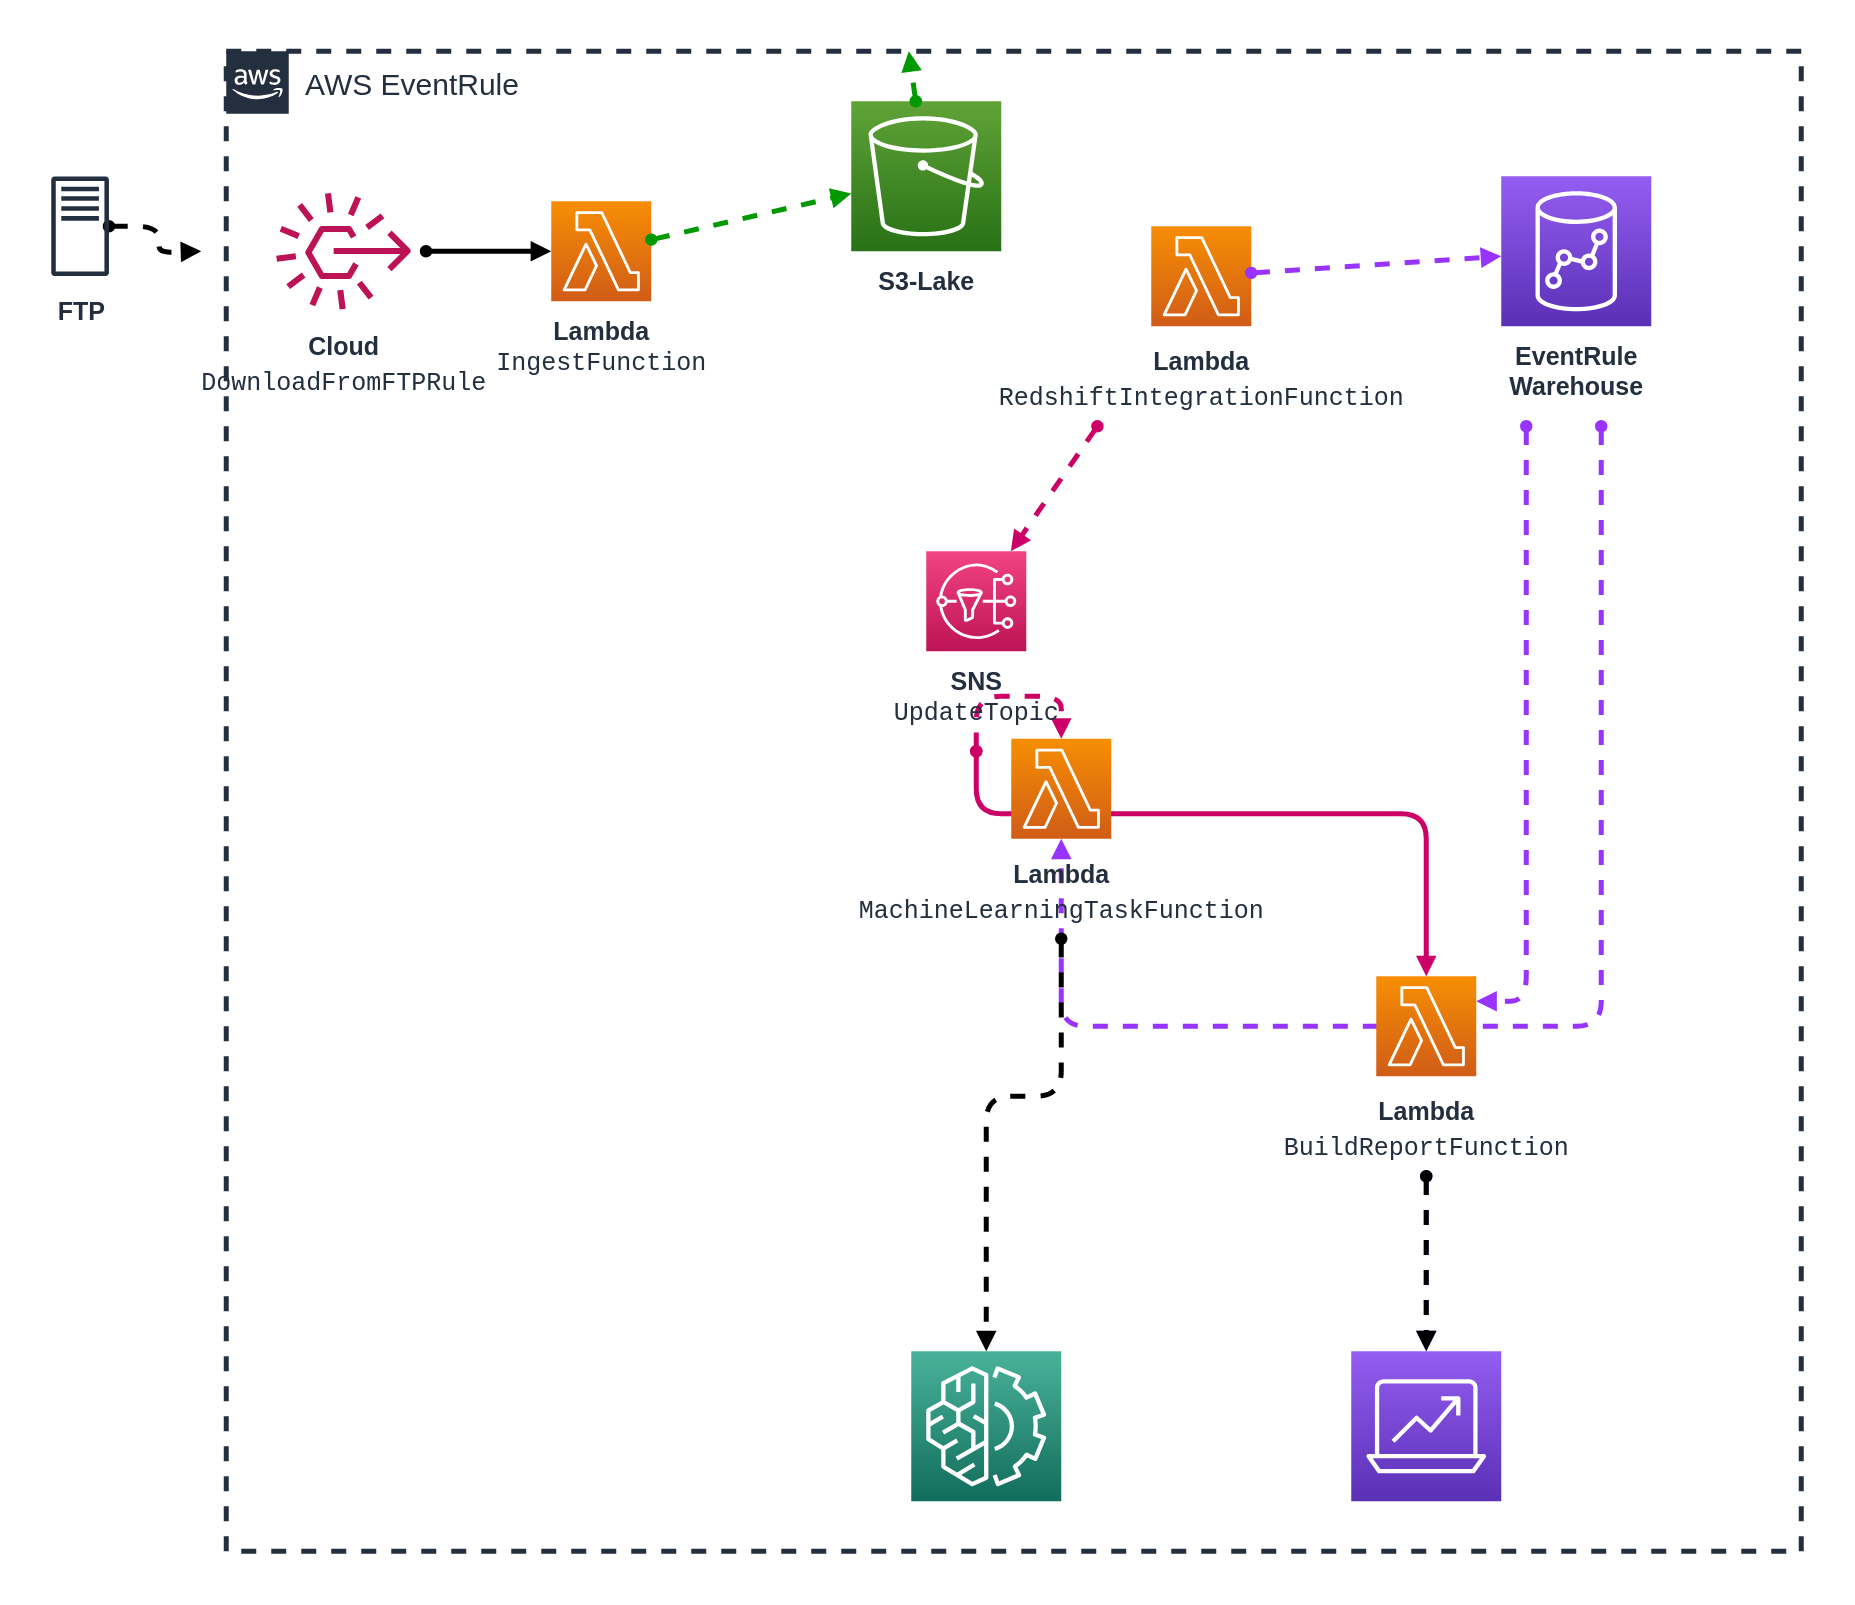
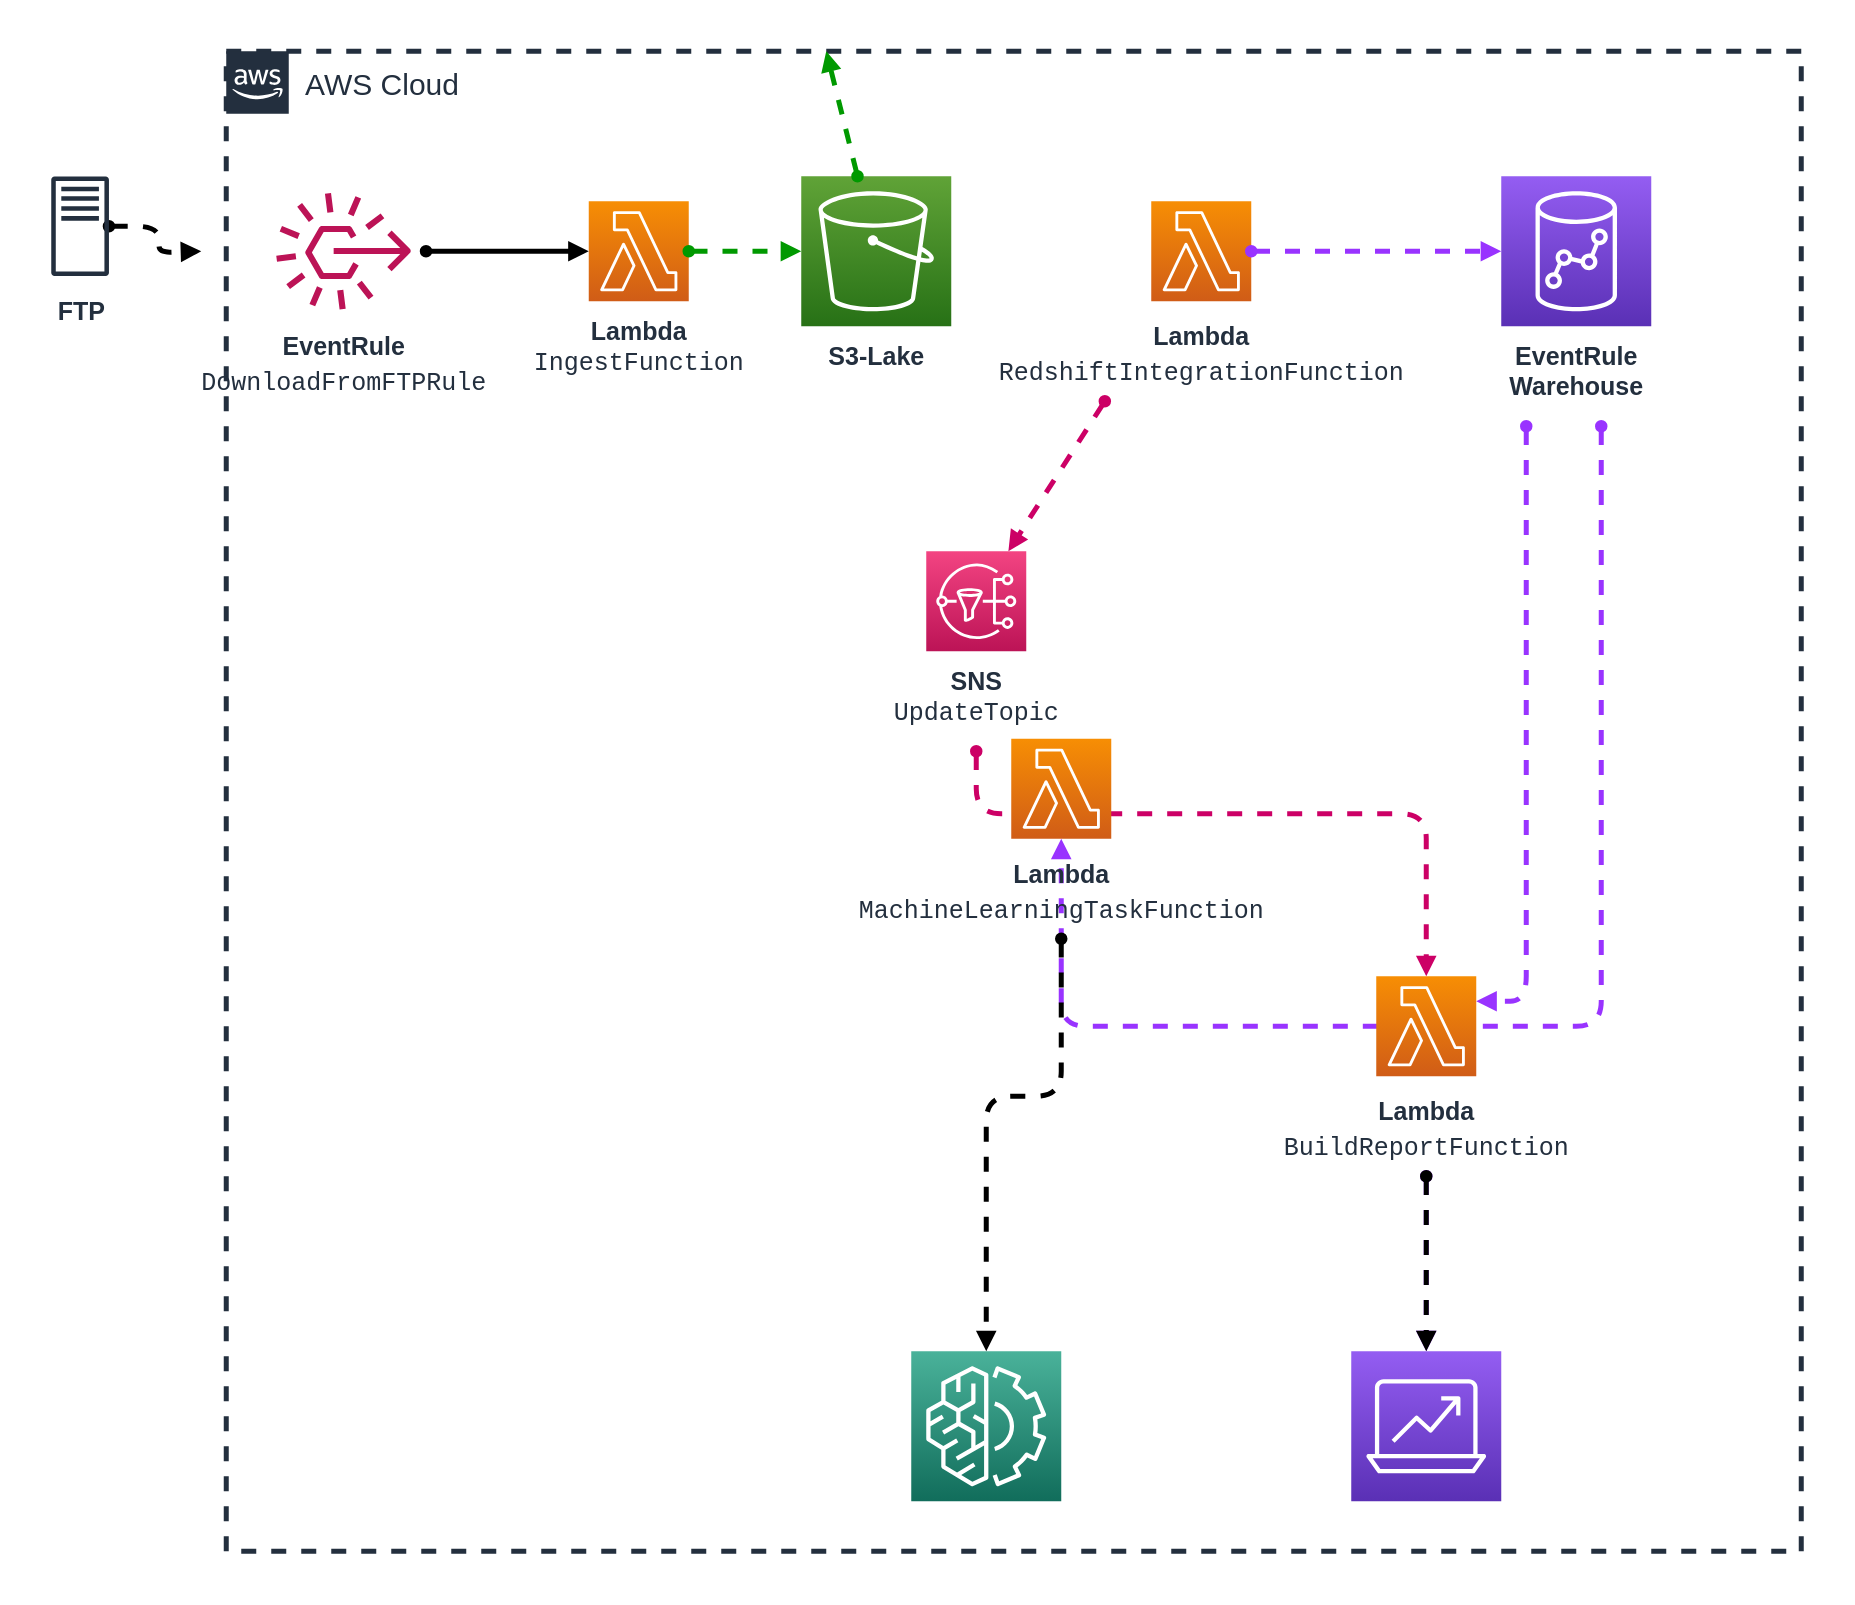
(408, 87) -> (374, 87)
(926, 176) -> (876, 251)
(601, 251) -> (639, 251)
(1201, 276) -> (1201, 251)
(345, 365) -> (345, 365)
(1061, 708) -> none
(1129, 814) -> (1129, 814)
